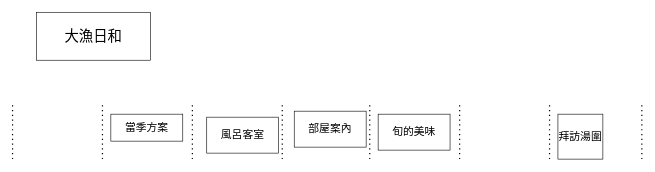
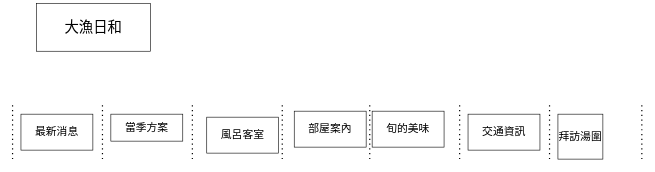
(93, 36) -> (93, 27)
none -> (57, 132)
(414, 132) -> (408, 129)
none -> (504, 132)
